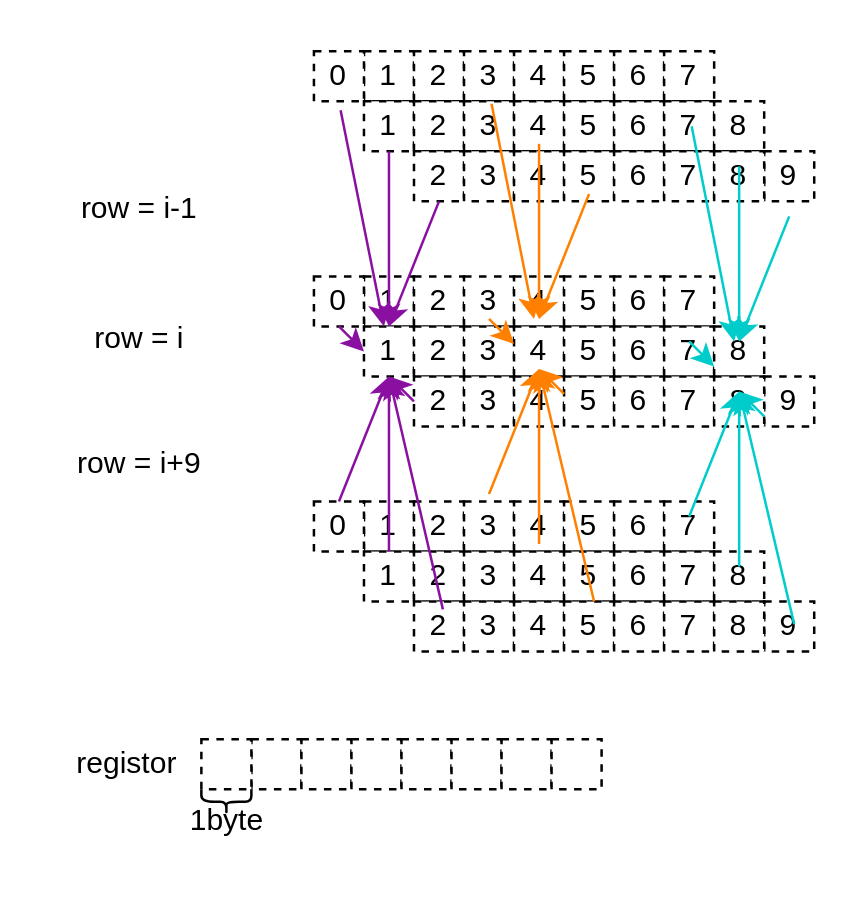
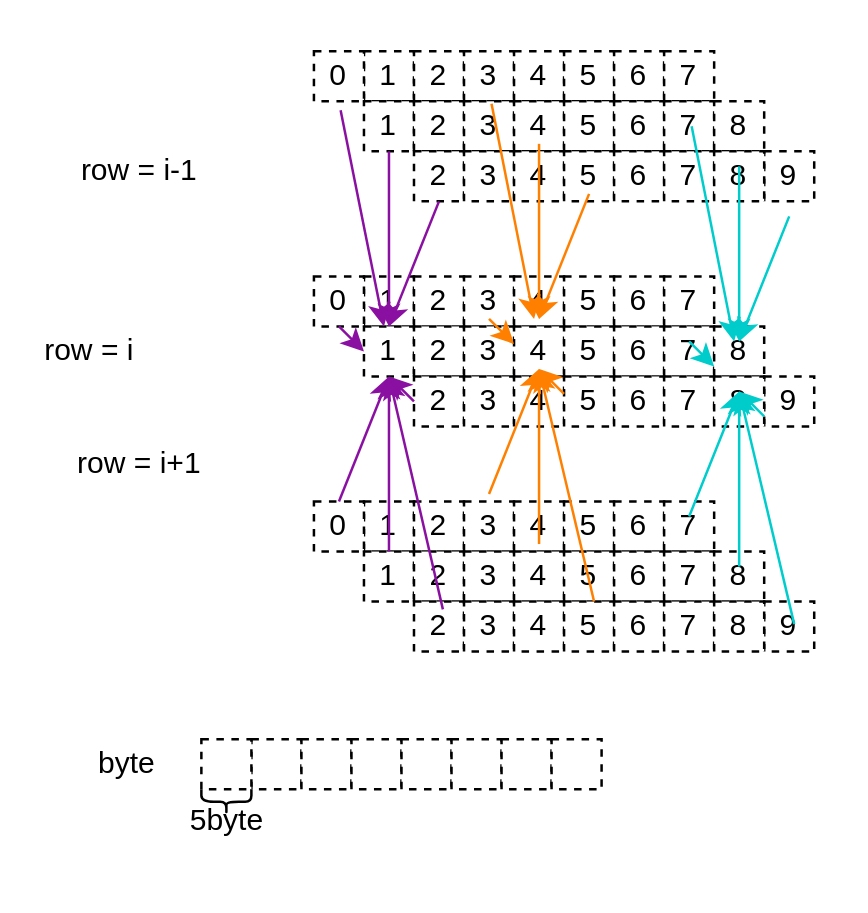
(139, 209) -> (139, 171)
(139, 339) -> (89, 351)
(140, 464) -> (140, 464)
(128, 764) -> (128, 764)
(228, 821) -> (228, 821)
